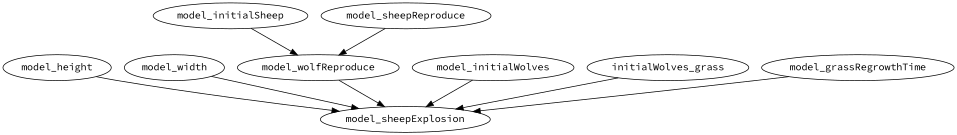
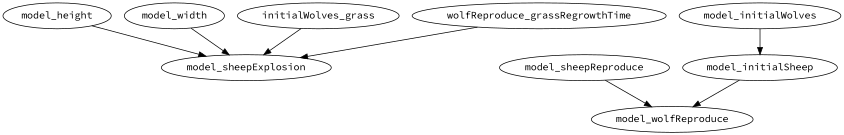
(858, 68) -> (539, 16)
(359, 92) -> none
(453, 92) -> (760, 38)
